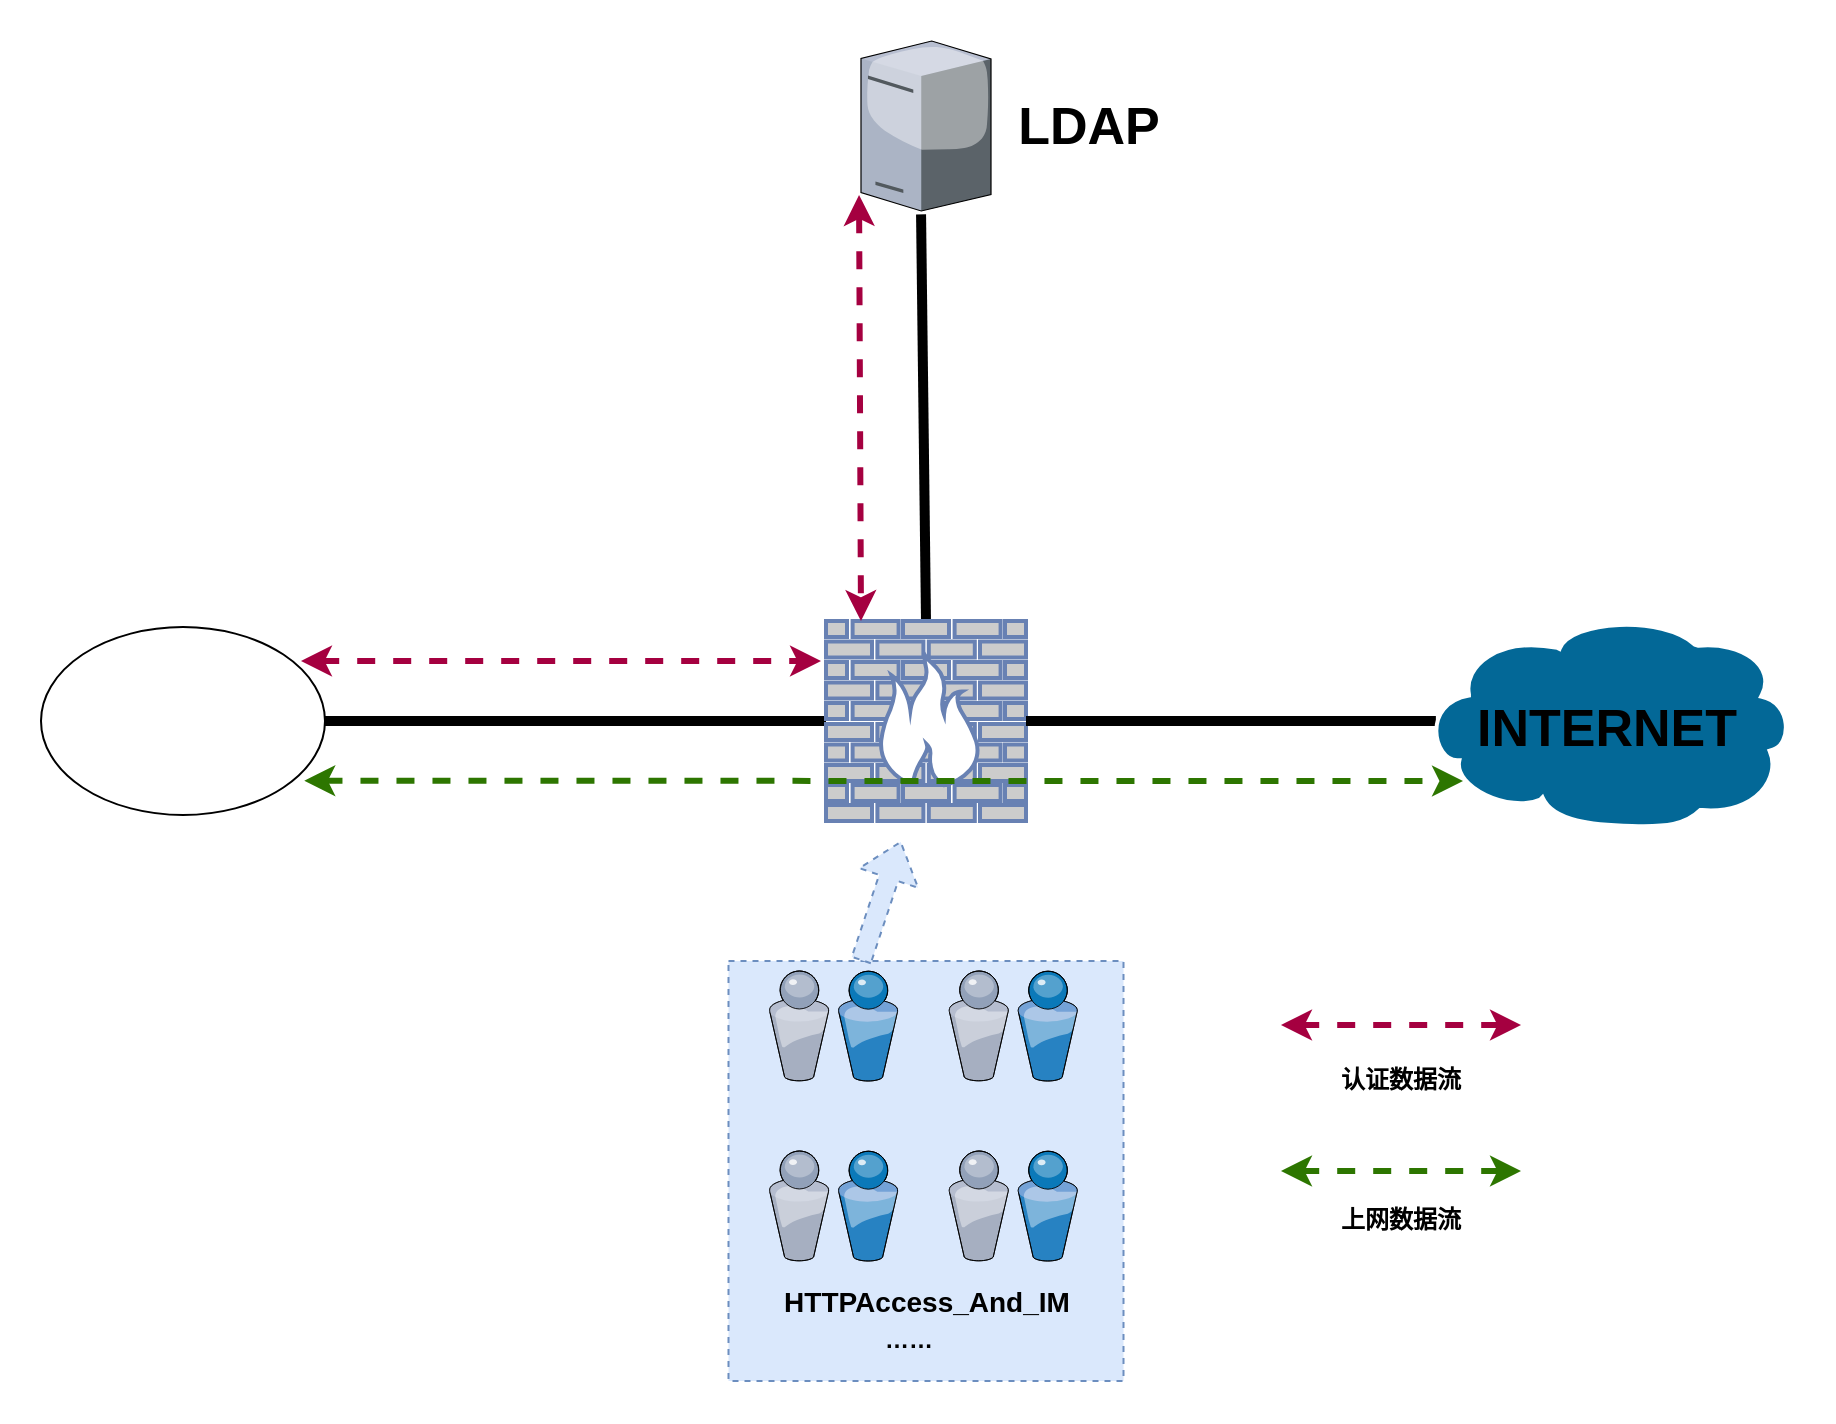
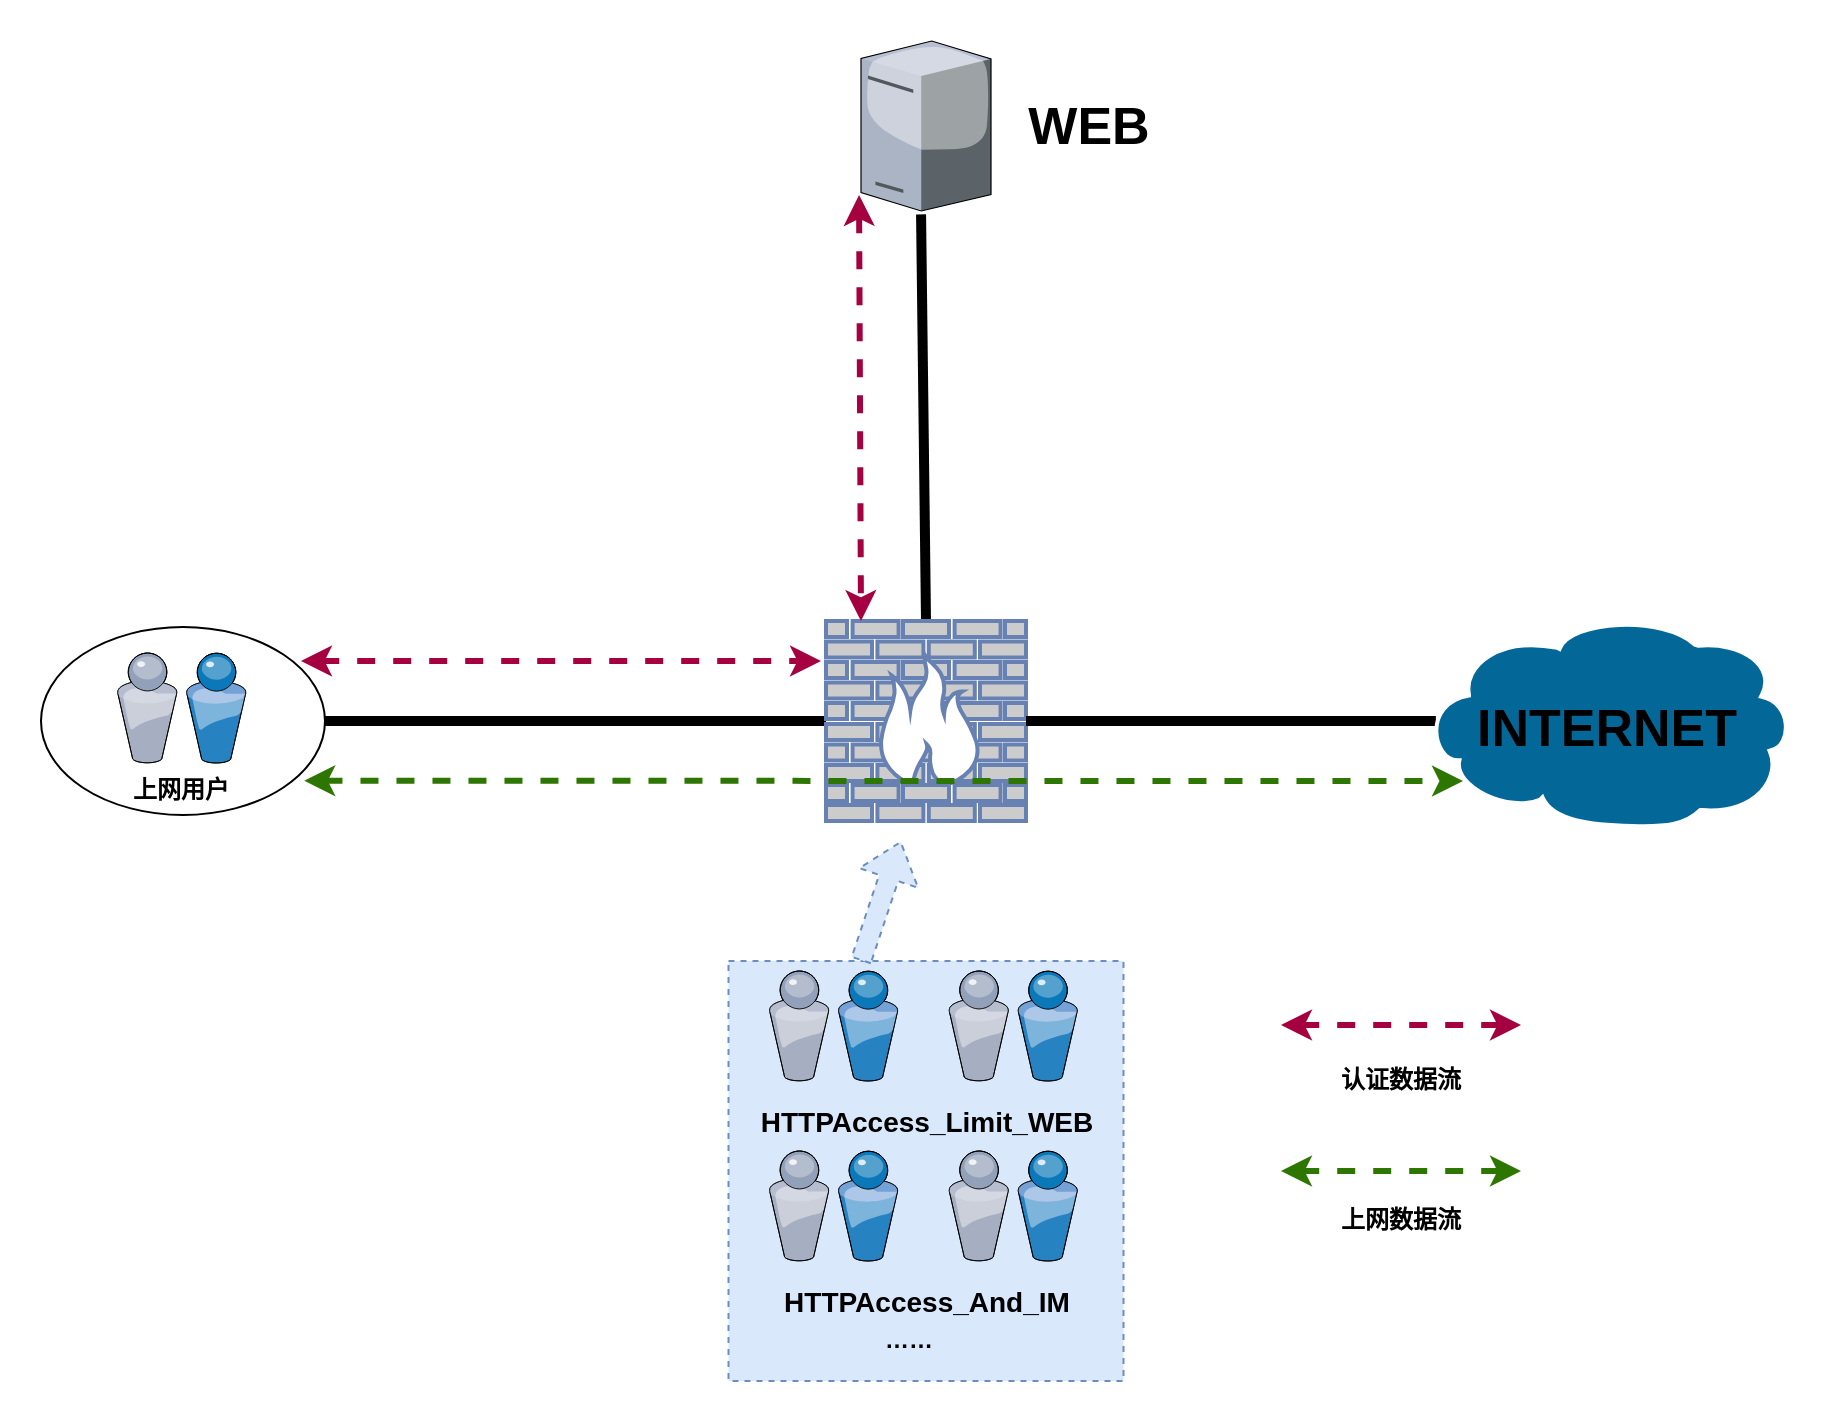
(1090, 127) -> (1090, 127)
none -> (182, 708)
none -> (926, 1122)
